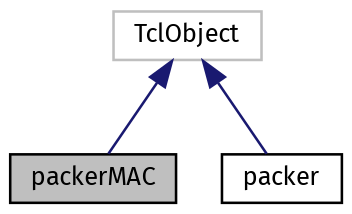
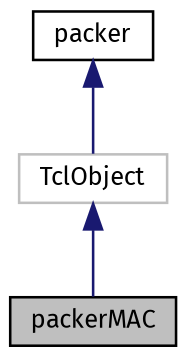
(242, 118) -> (93, 120)
